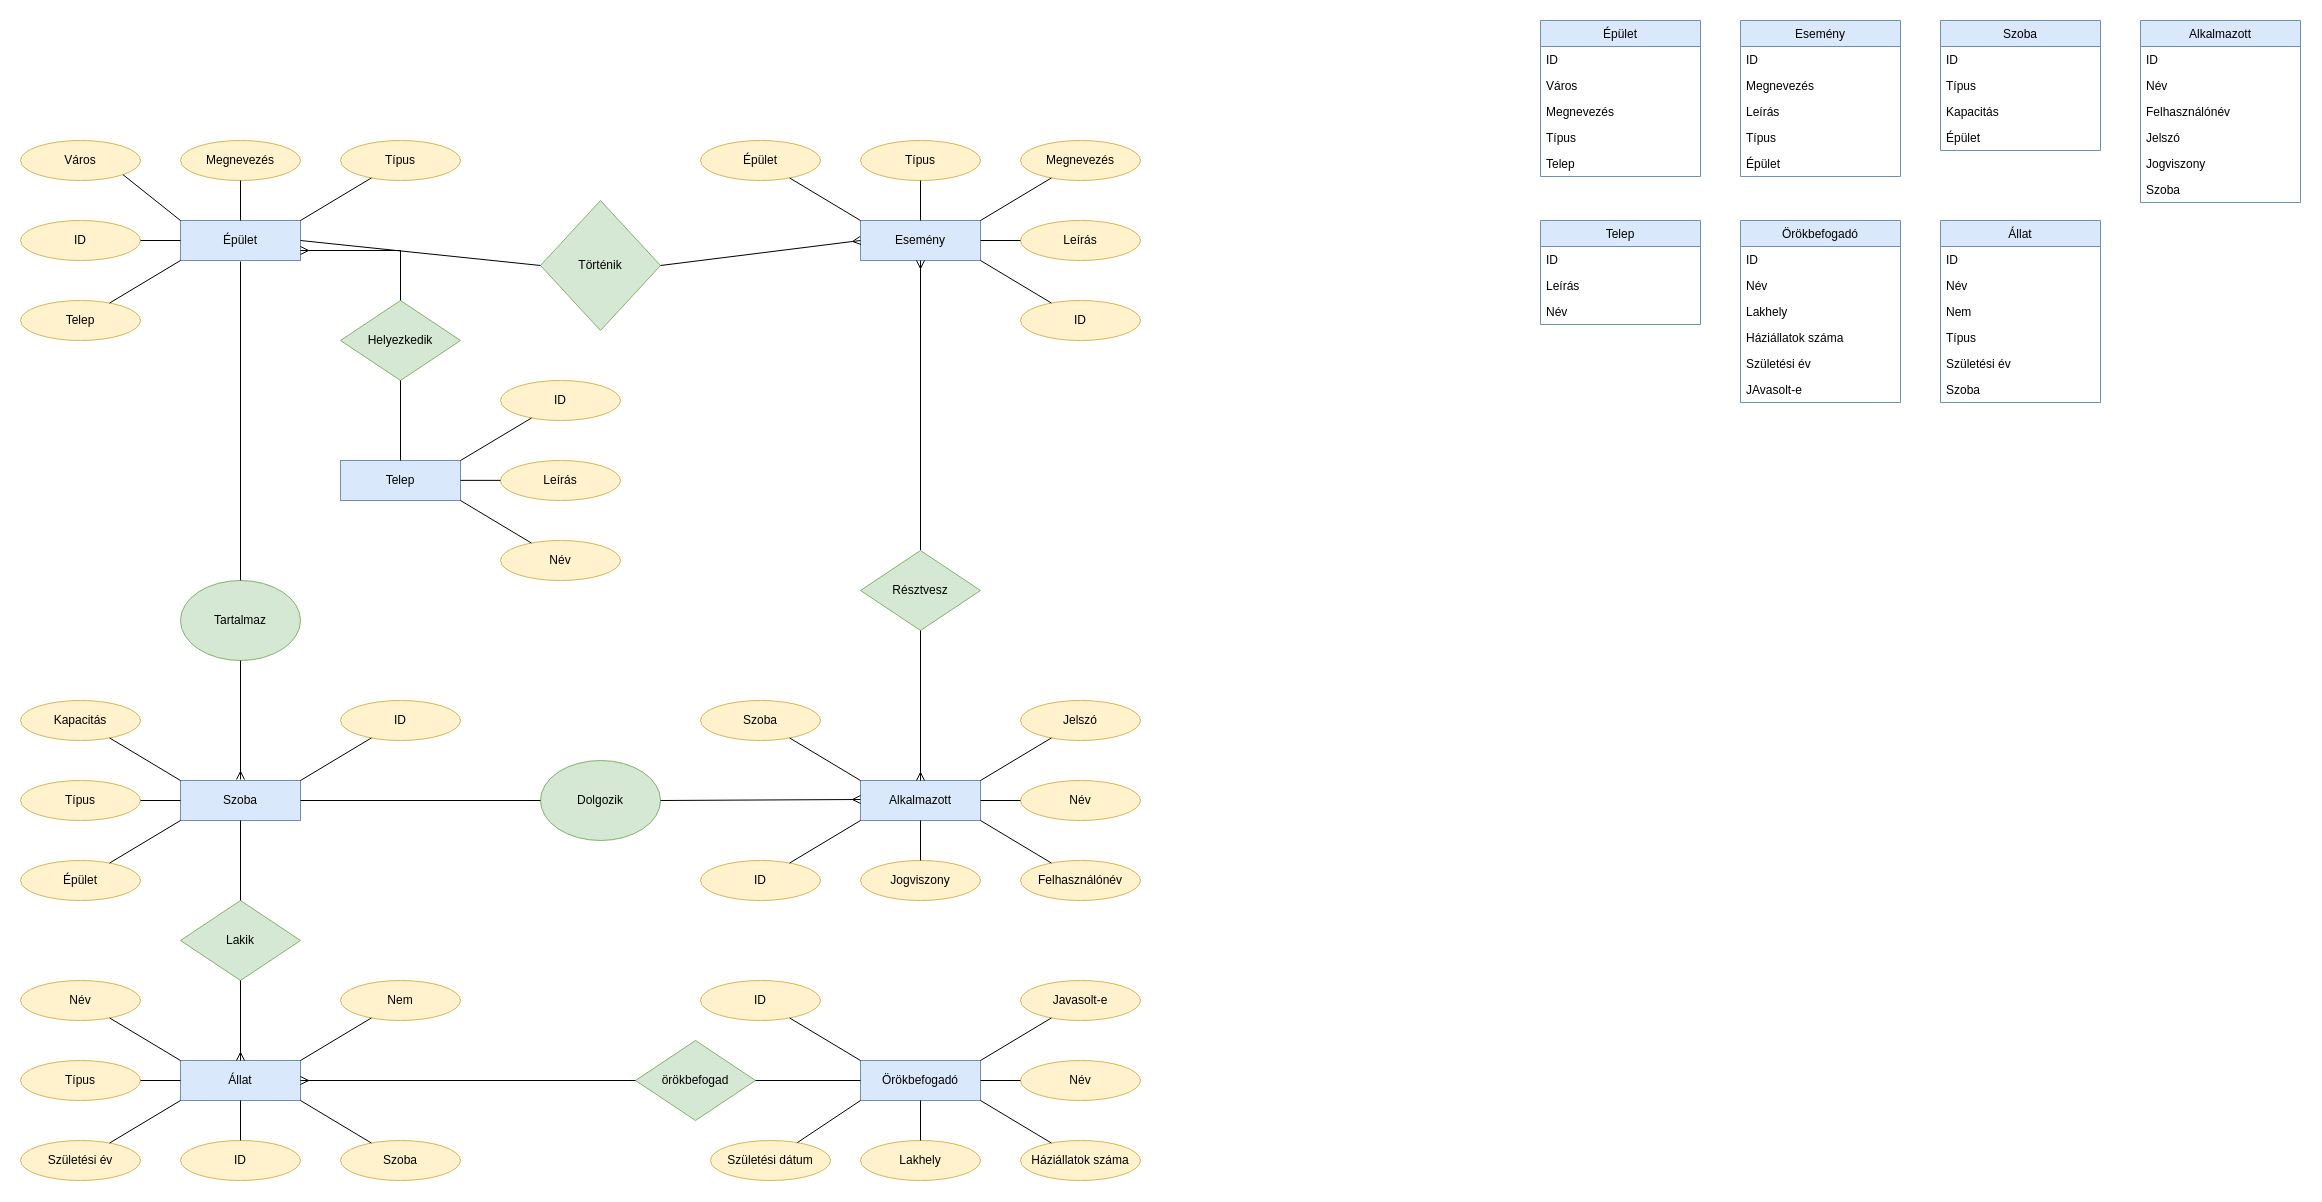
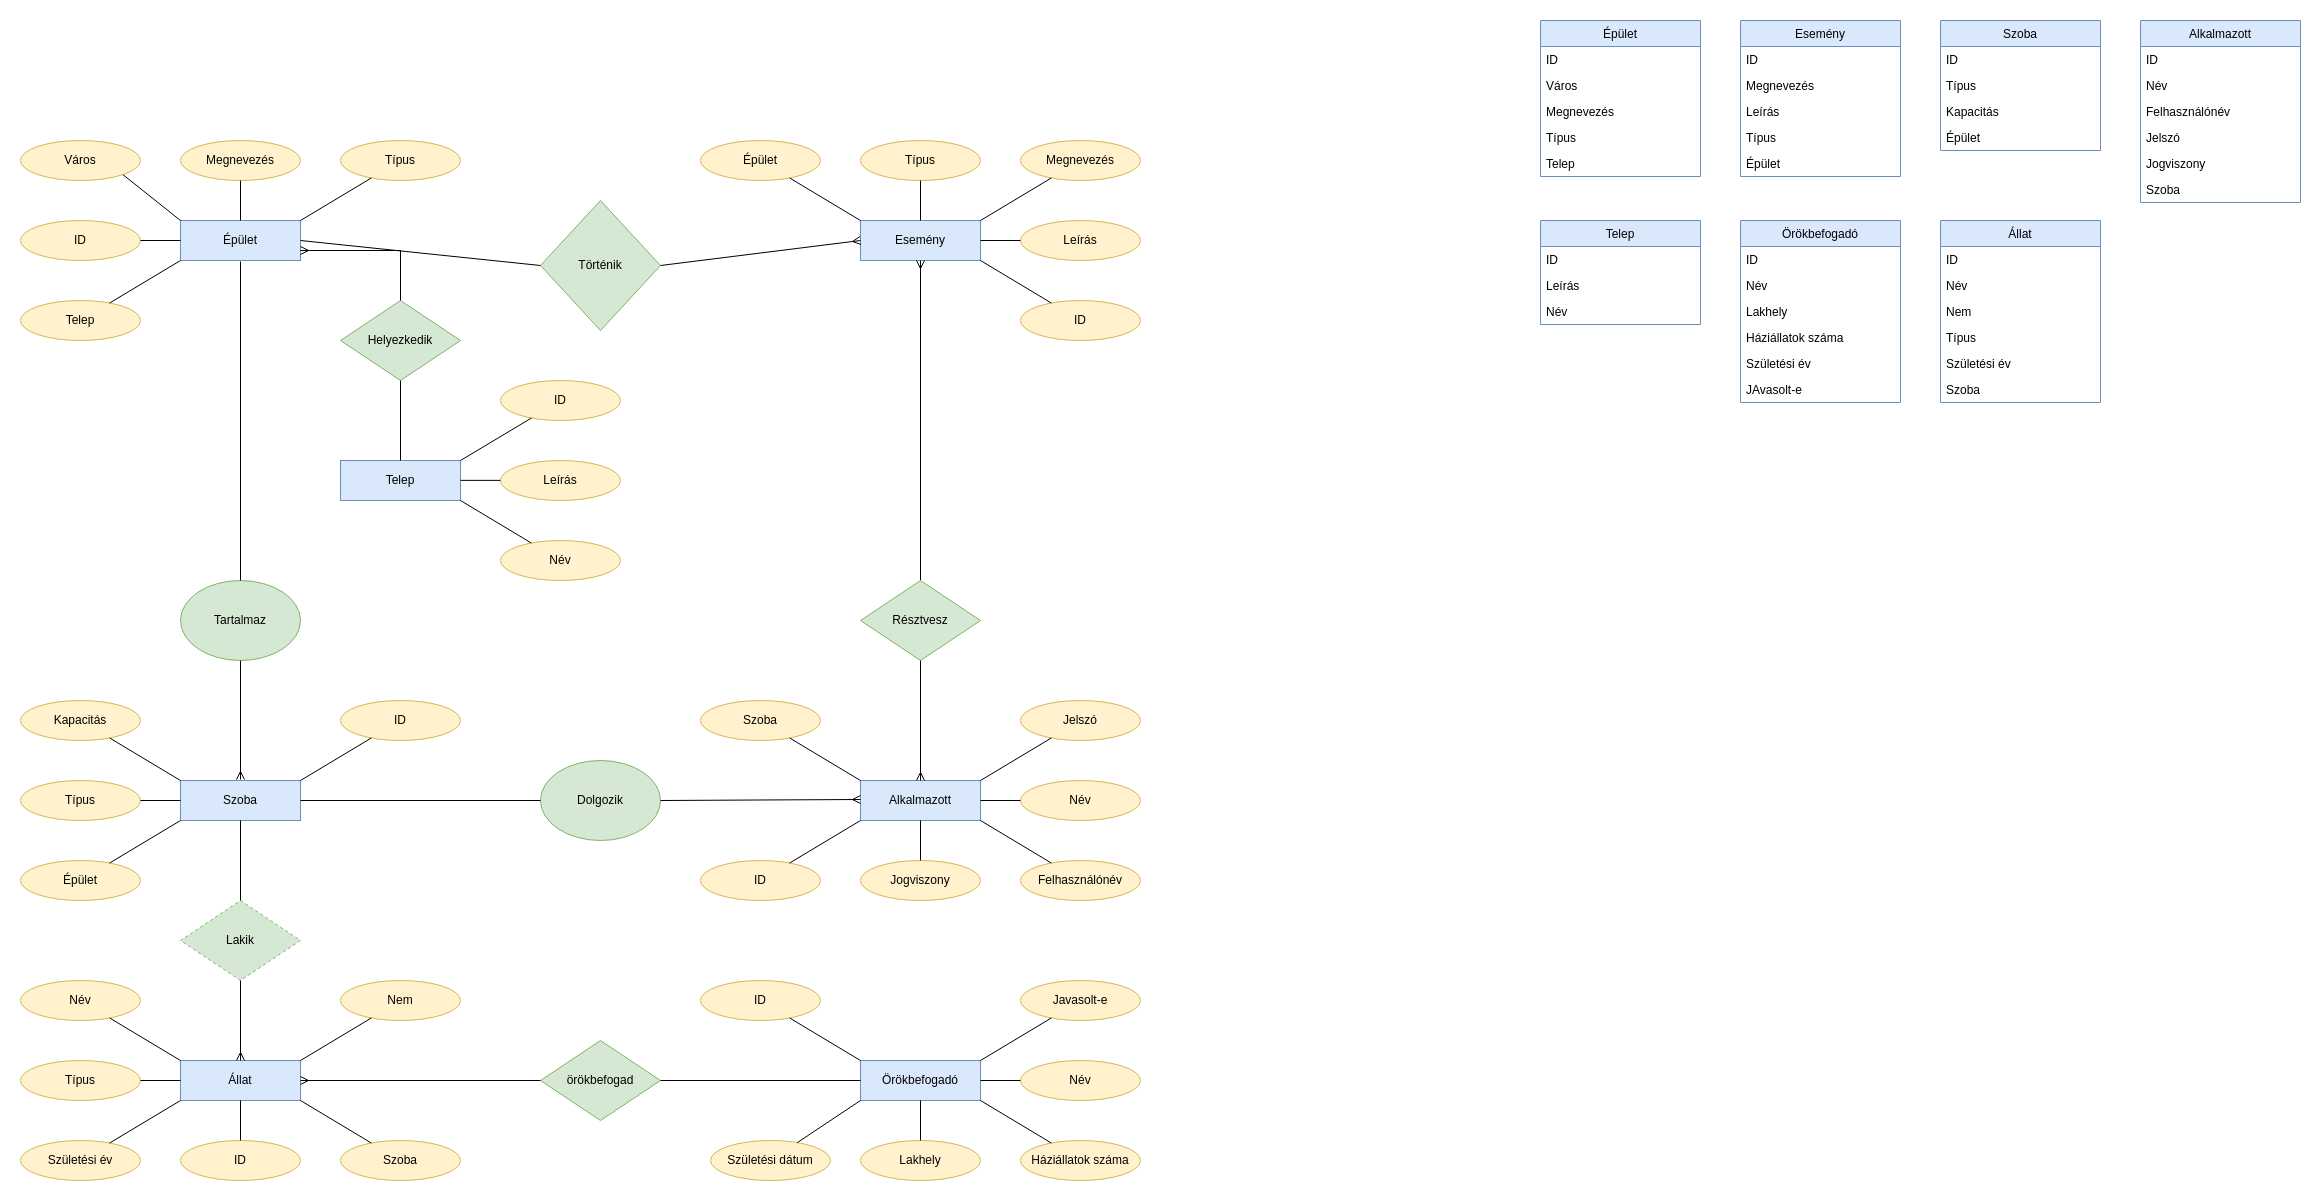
(921, 591) -> (921, 621)
(241, 941) -> (241, 941)
(696, 1081) -> (601, 1081)
